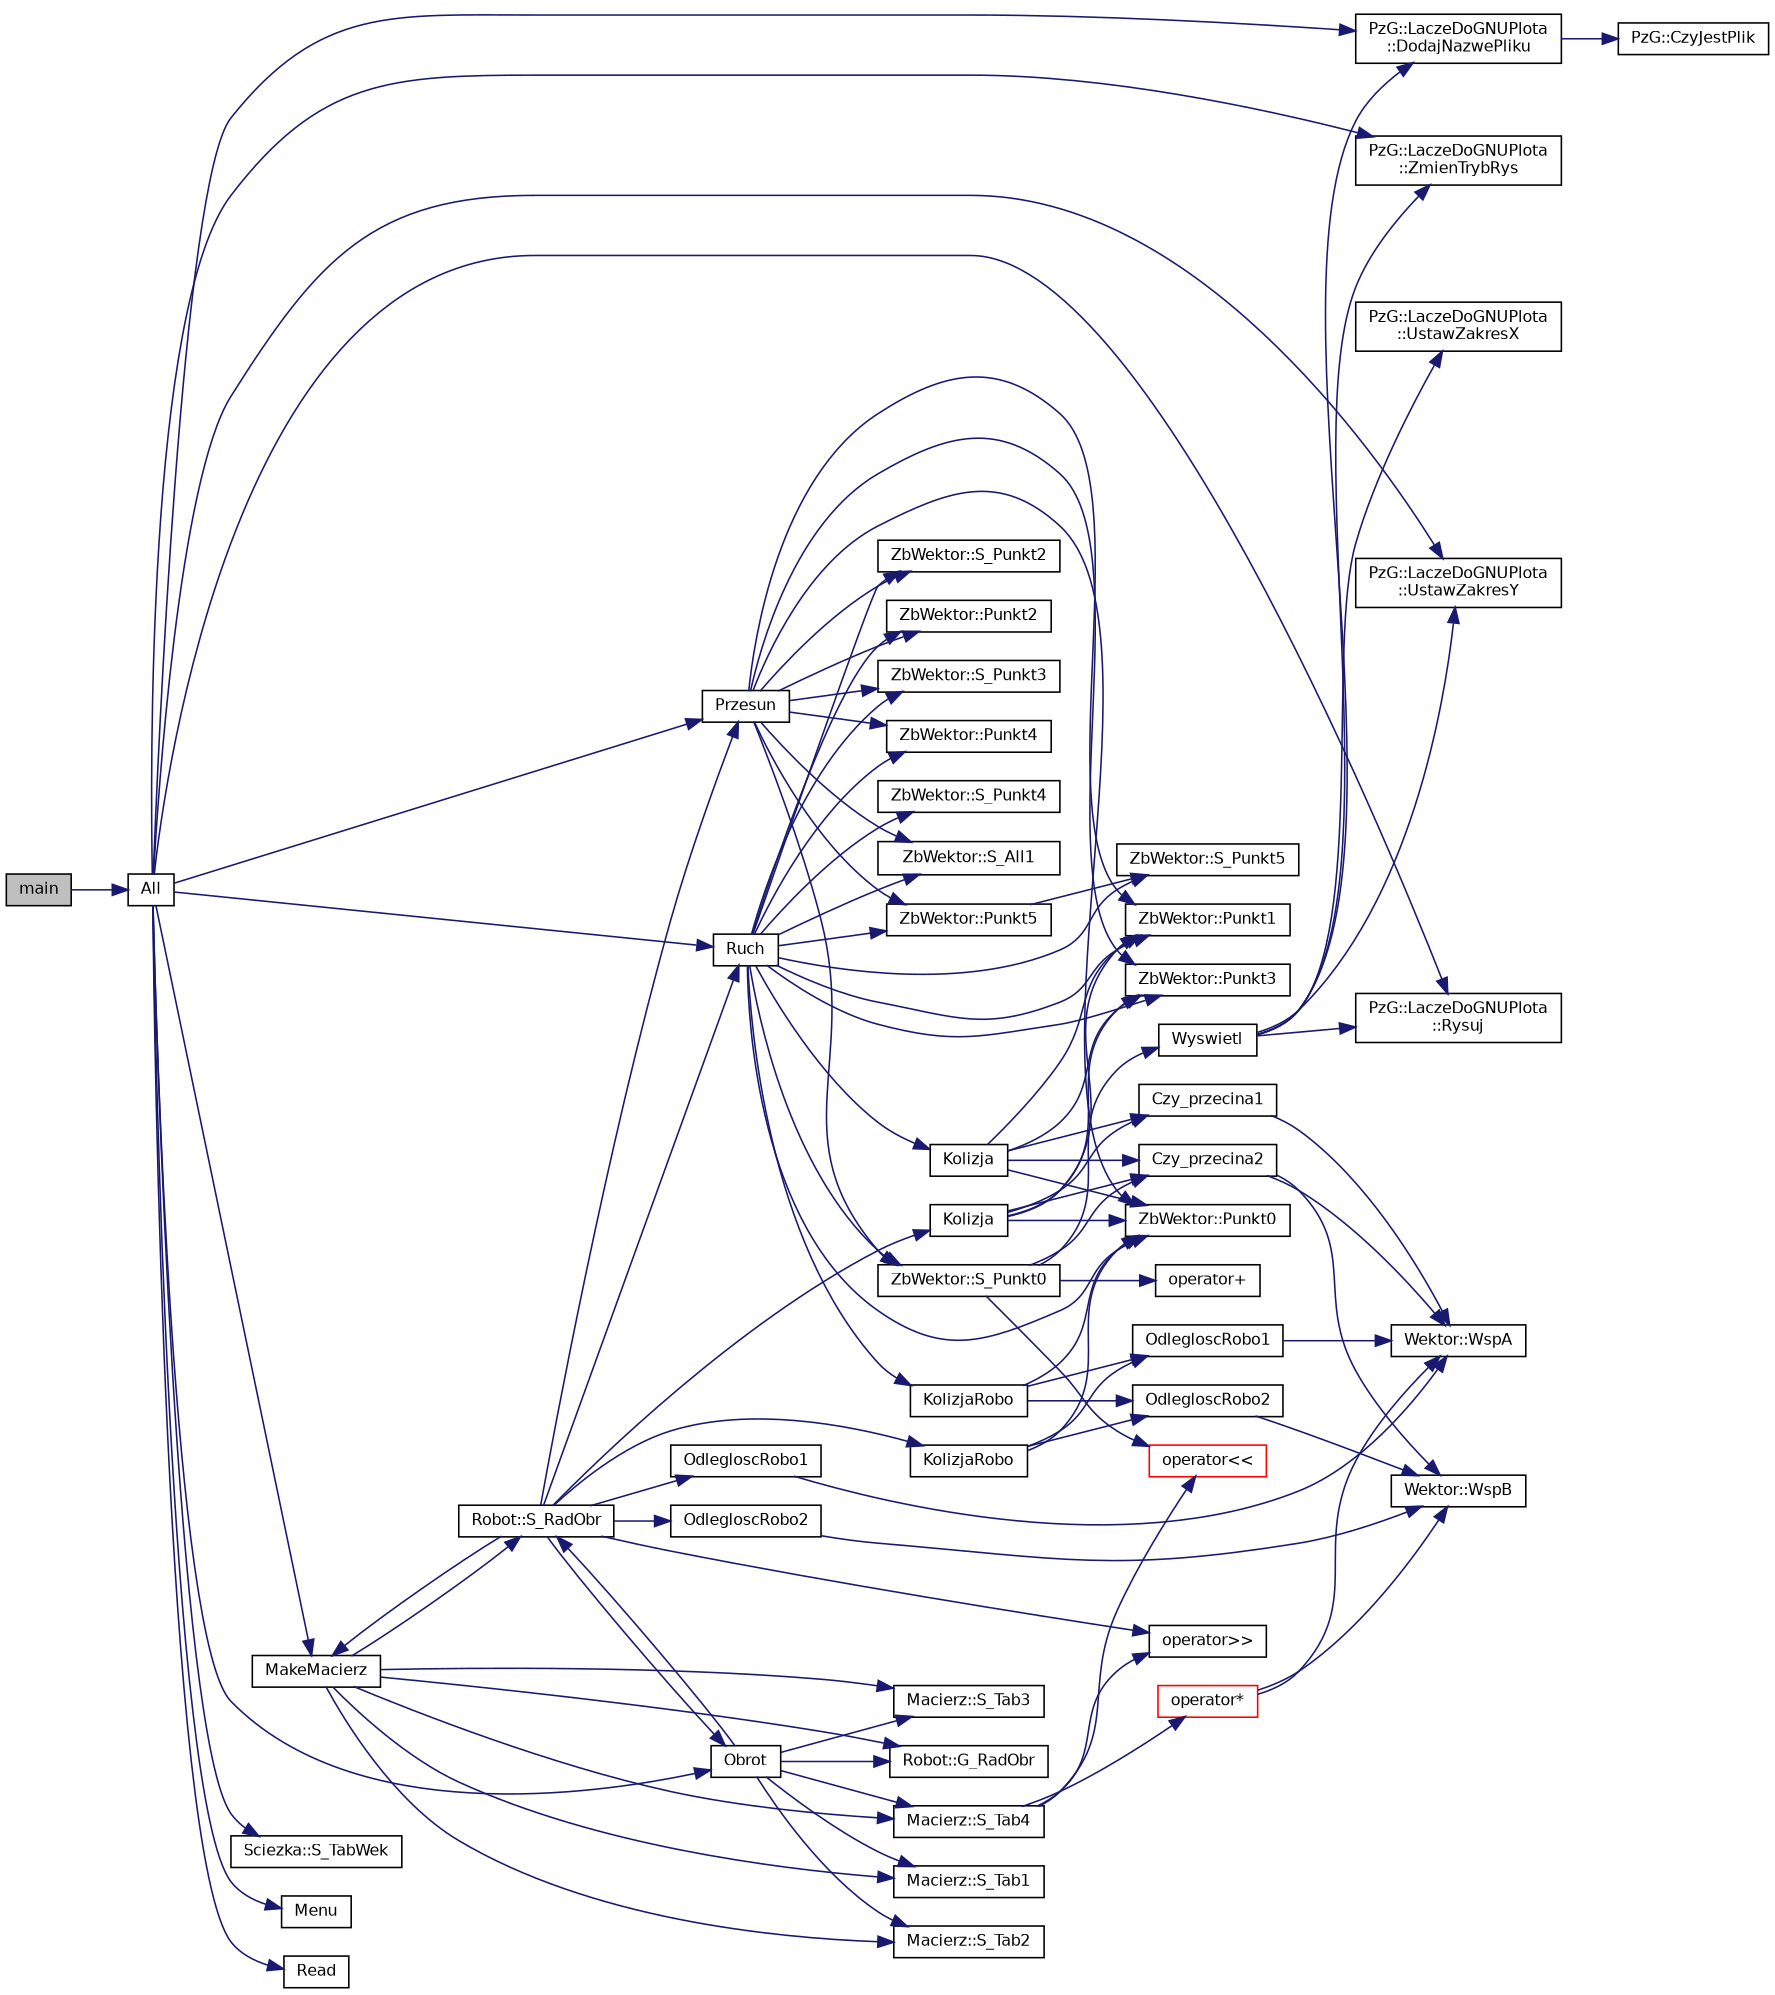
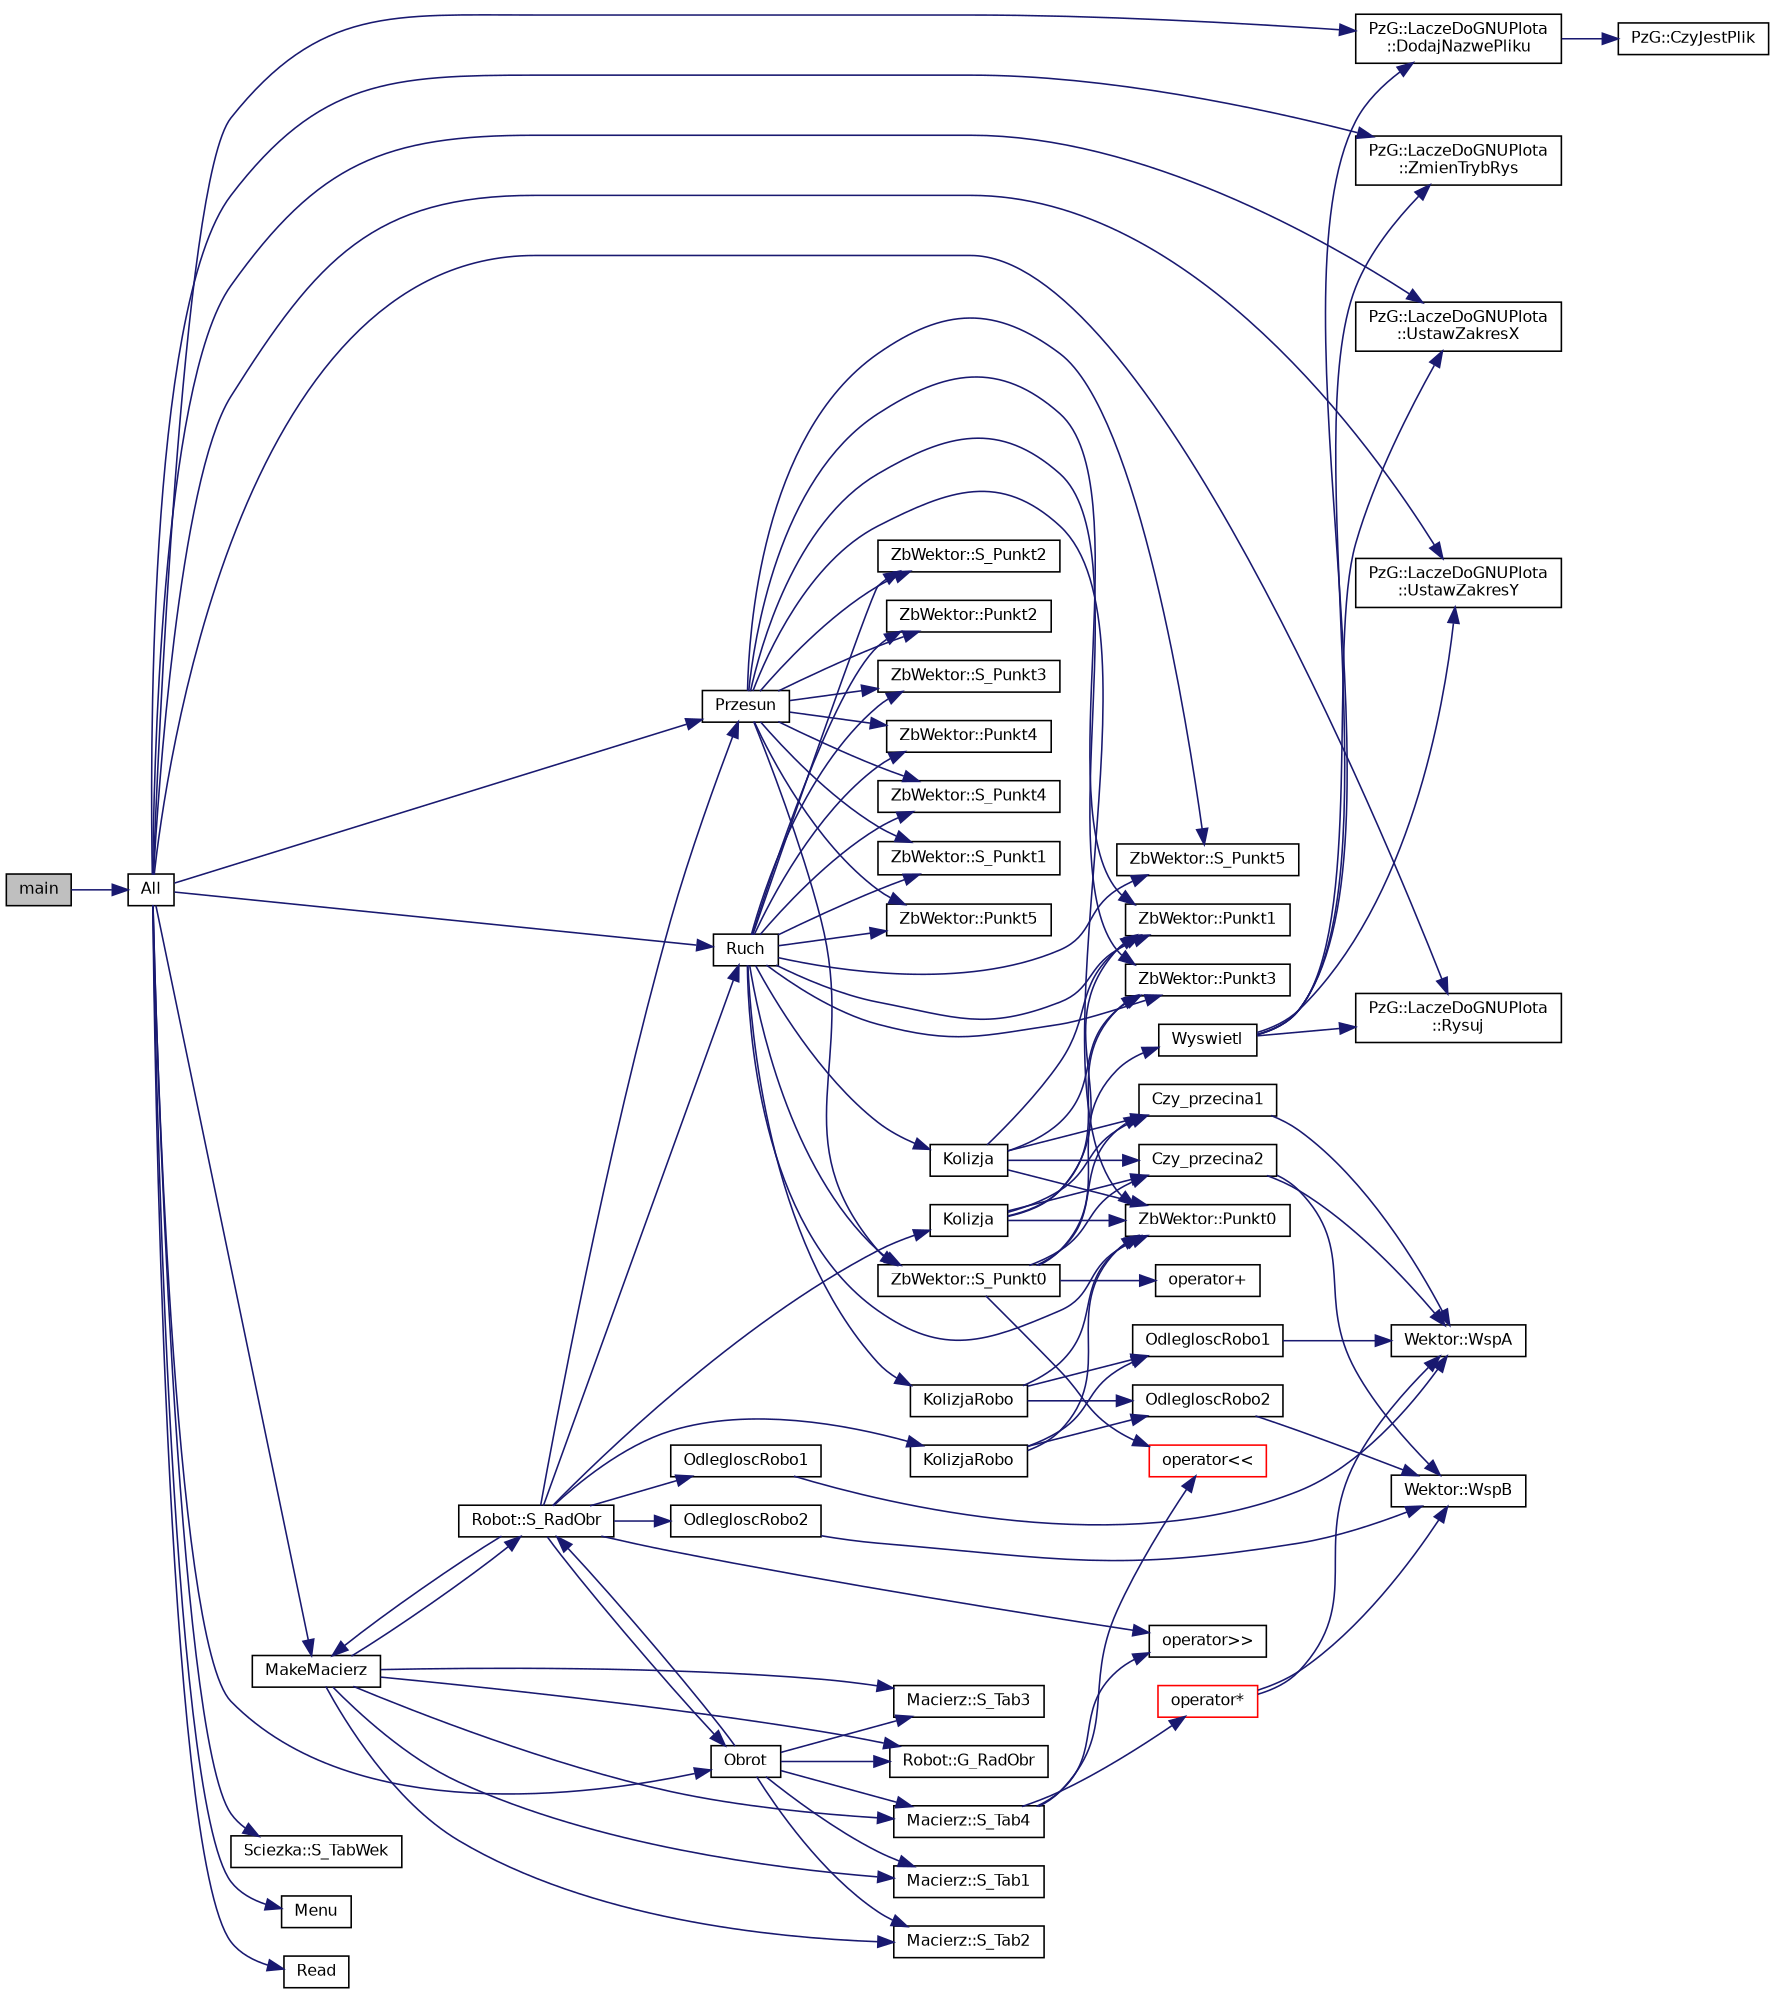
none -> (511, 136)
none -> (850, 755)
(969, 858) -> (969, 858)
(1081, 892) -> (1031, 335)
none -> (1087, 1199)
